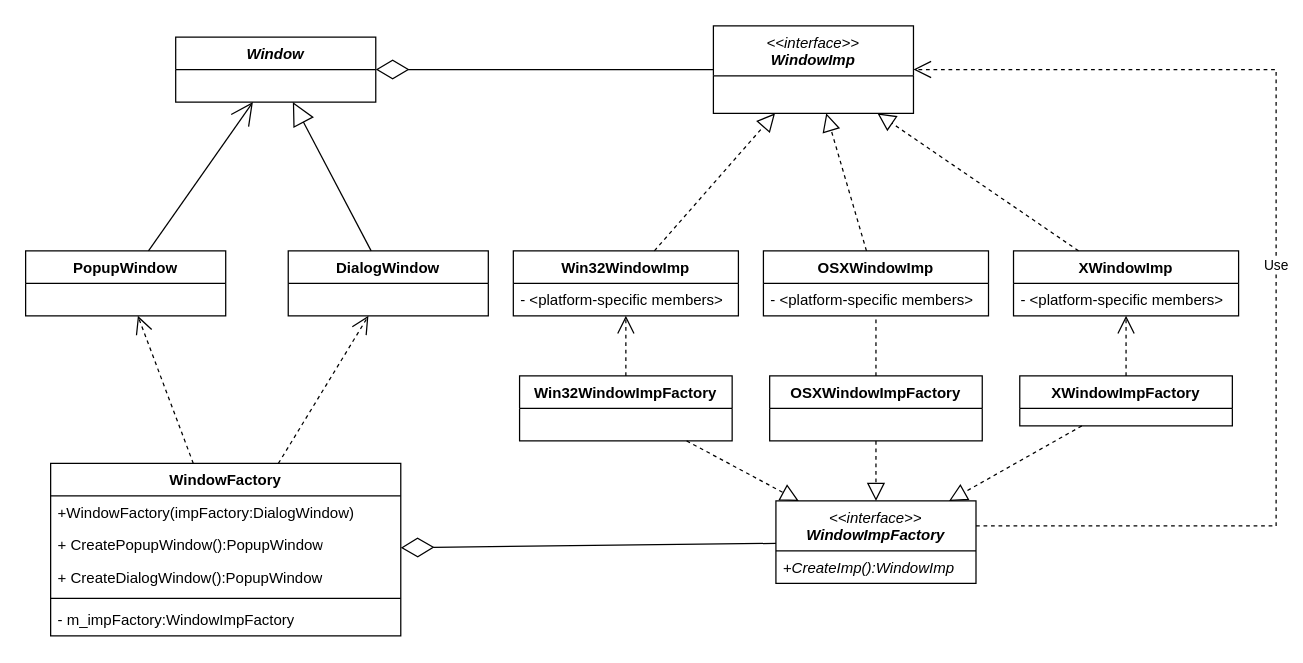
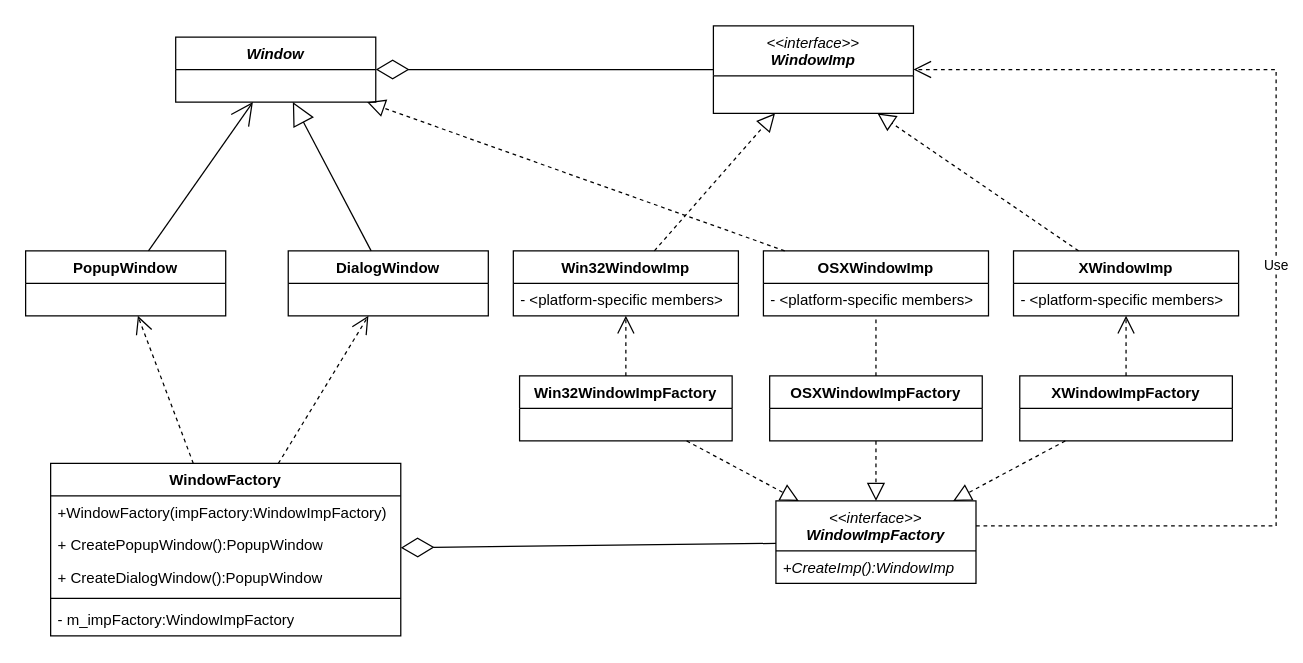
(849, 191) -> (584, 179)
(1126, 401) -> (1126, 408)
(210, 513) -> (227, 522)
